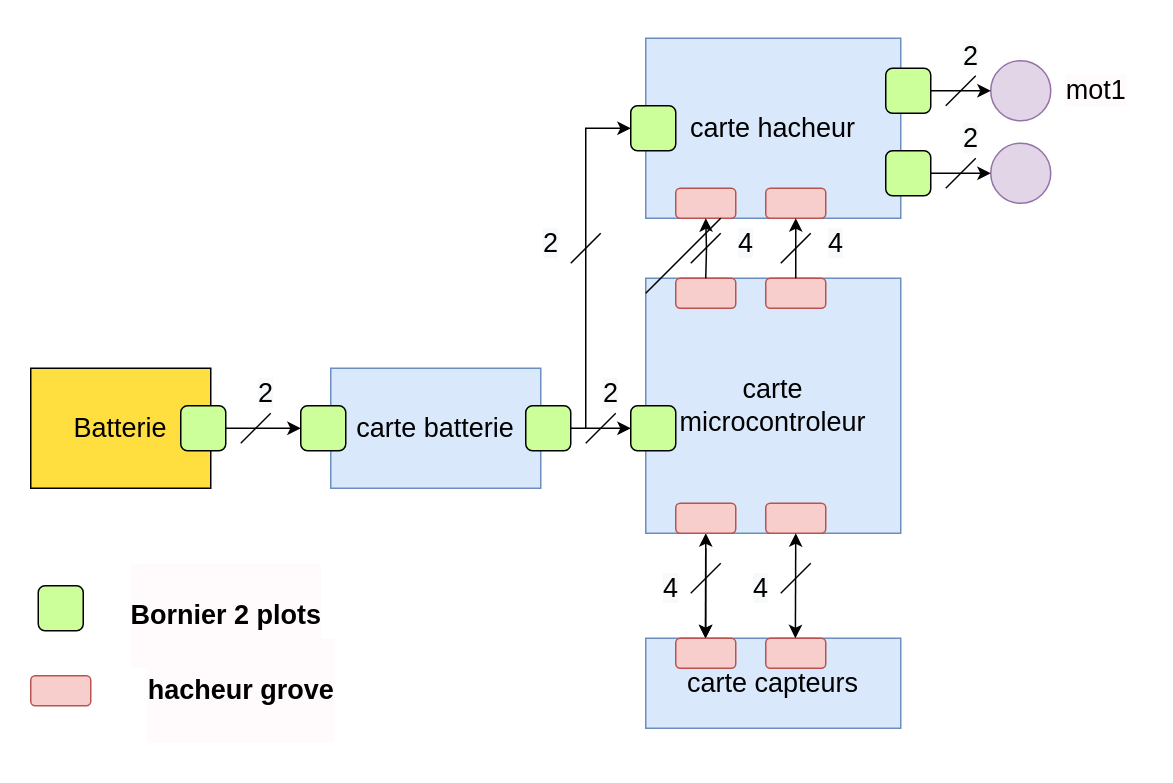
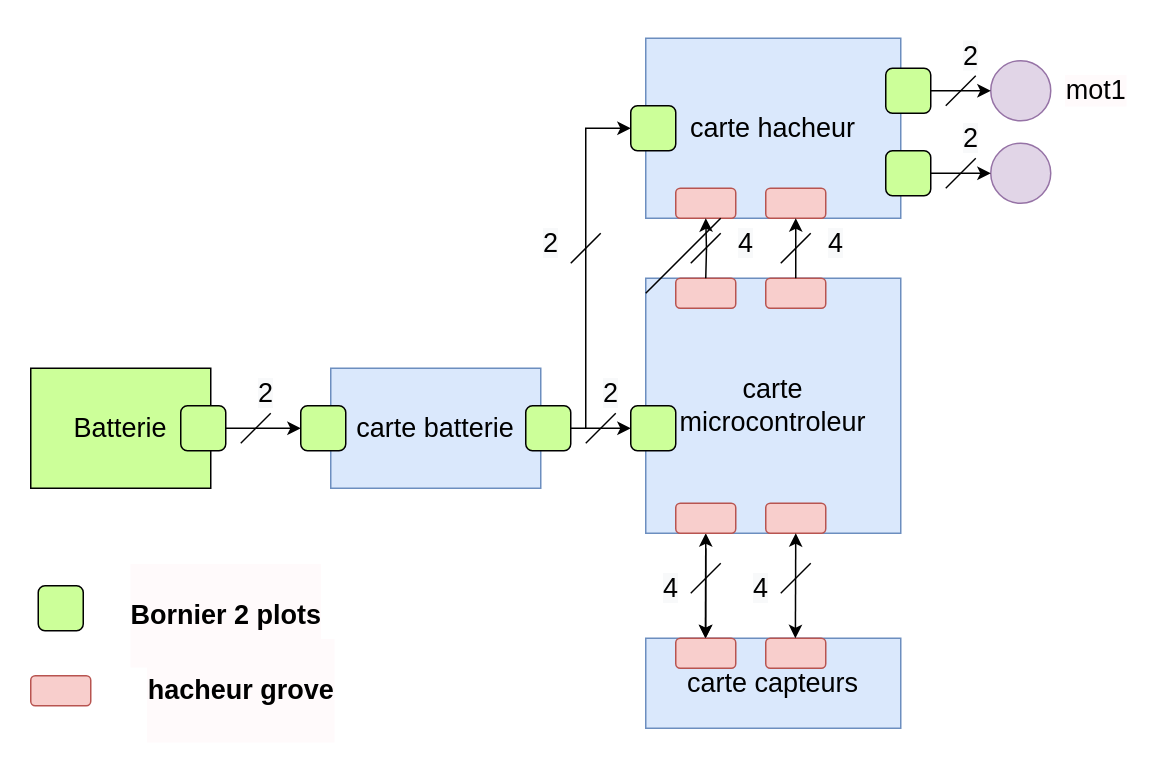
(121, 428) -> (121, 428)
